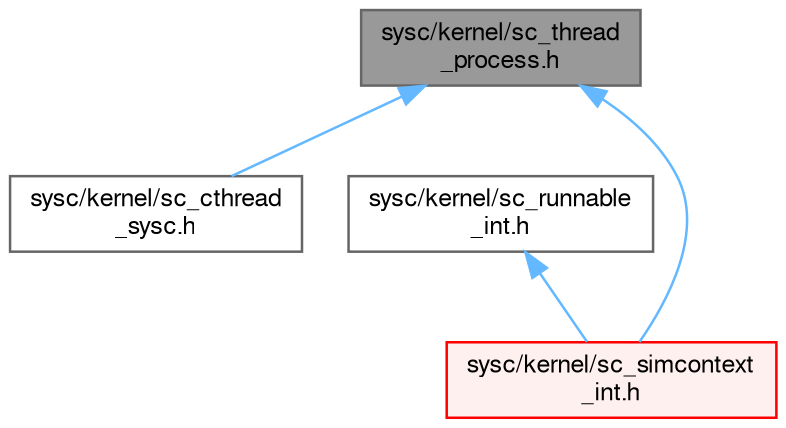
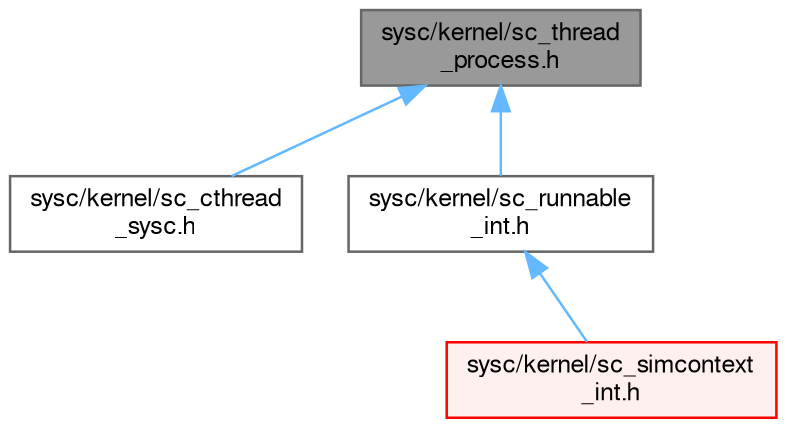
(686, 209) -> (501, 144)
